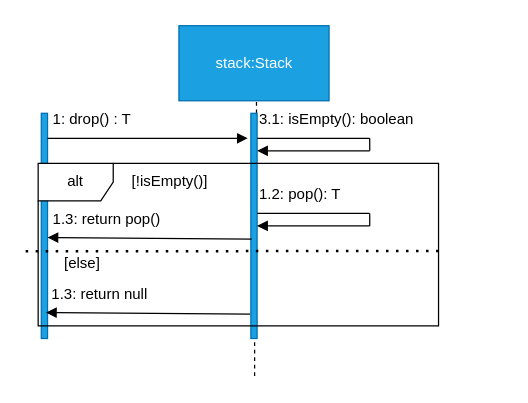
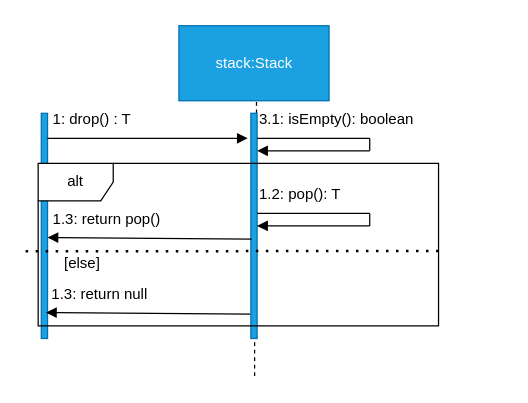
(169, 182) -> none
